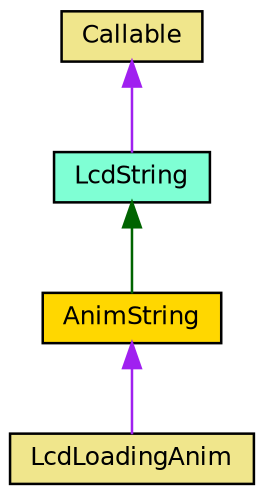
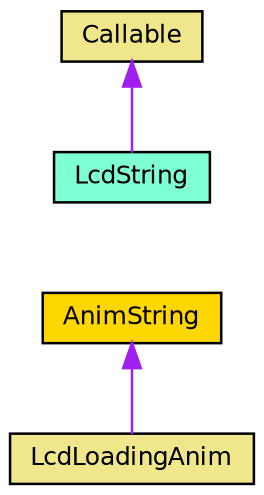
(132, 261) -> none
